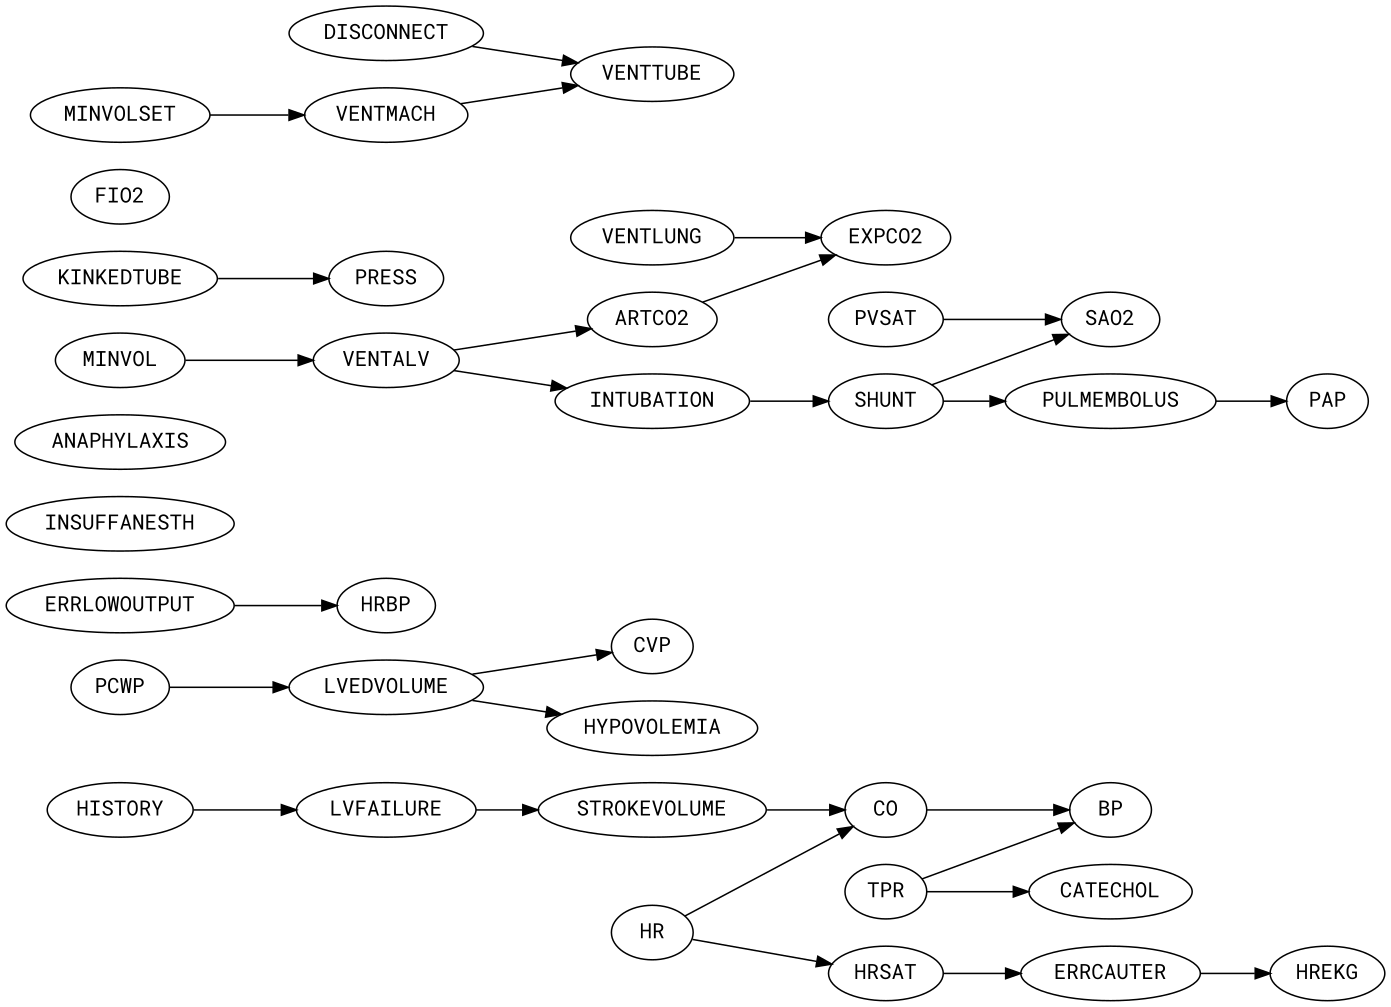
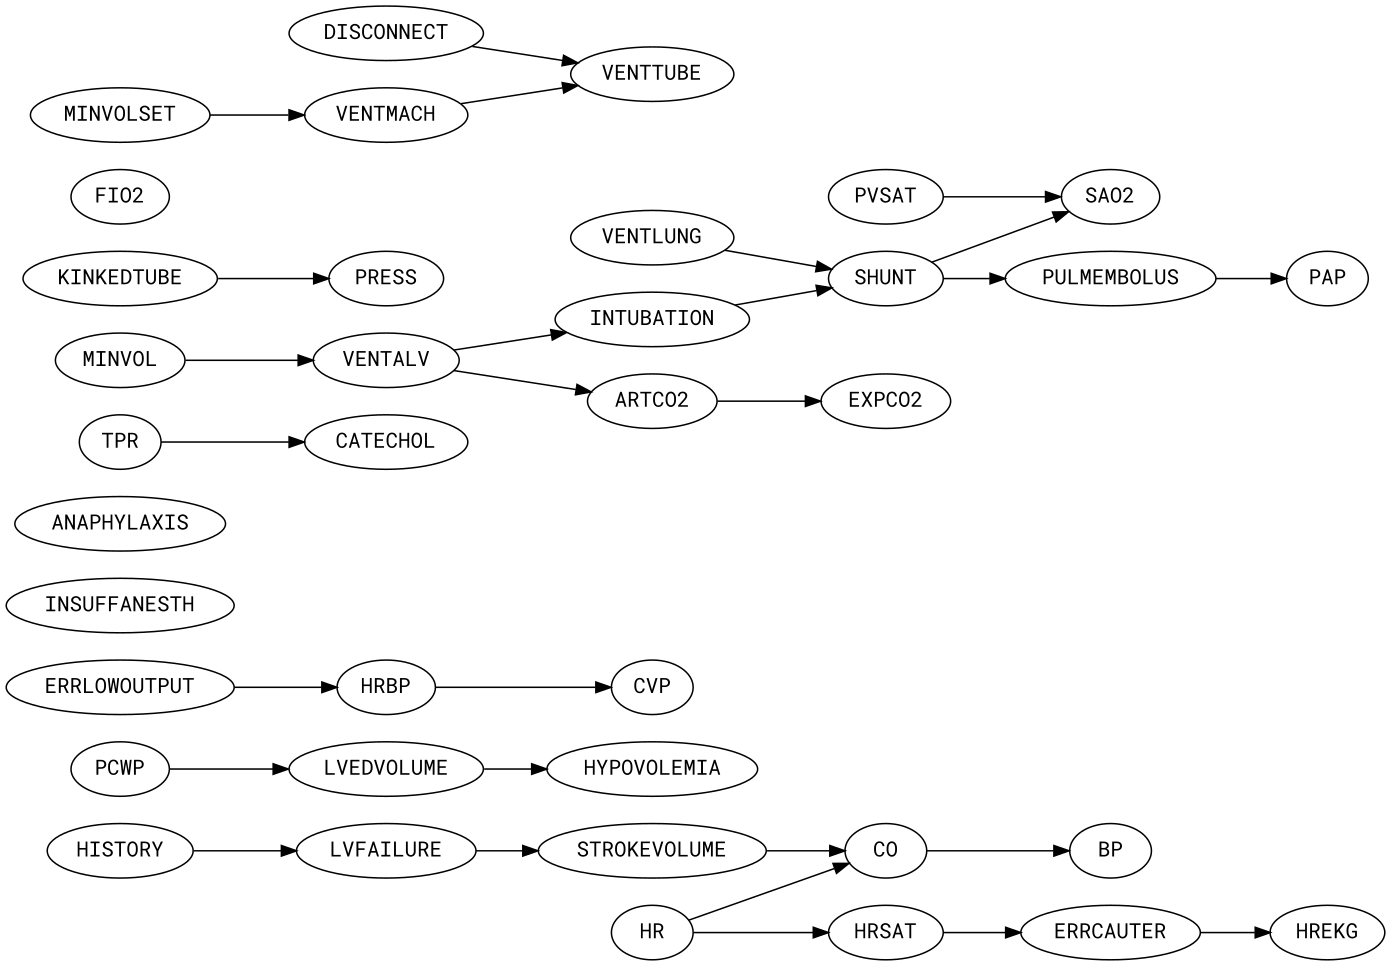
(770, 238) -> (771, 258)
(535, 664) -> (516, 687)
(991, 854) -> none
